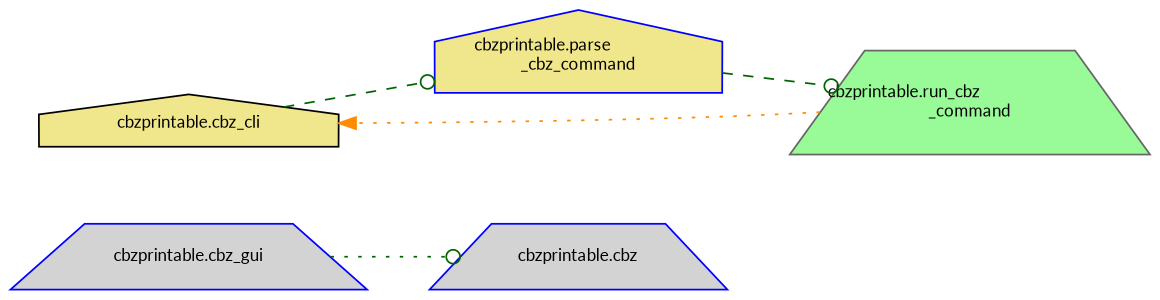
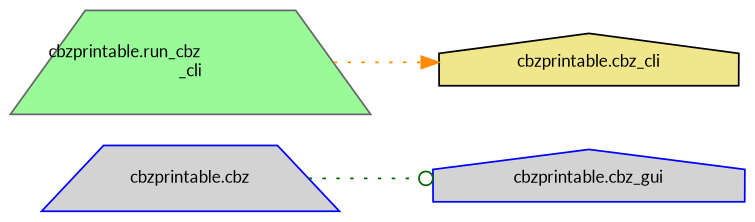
(578, 56) -> none
(970, 103) -> (191, 62)
(189, 257) -> (589, 178)
(388, 257) -> (364, 178)
